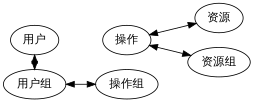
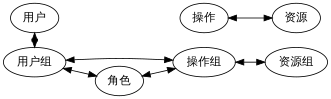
(170, 50) -> (250, 62)
none -> (119, 81)
